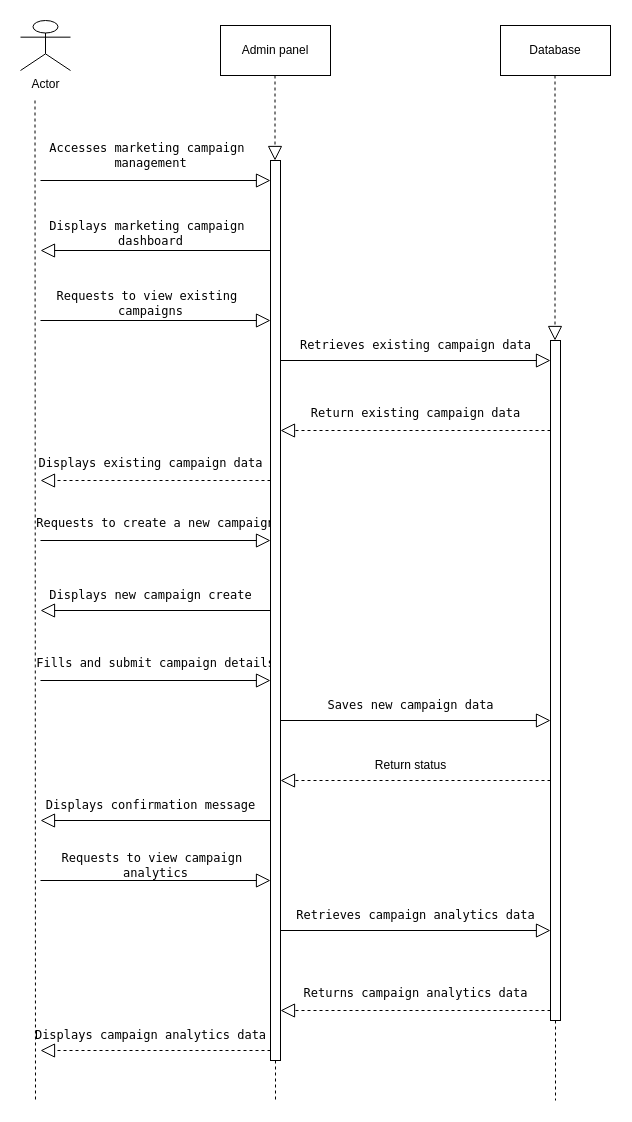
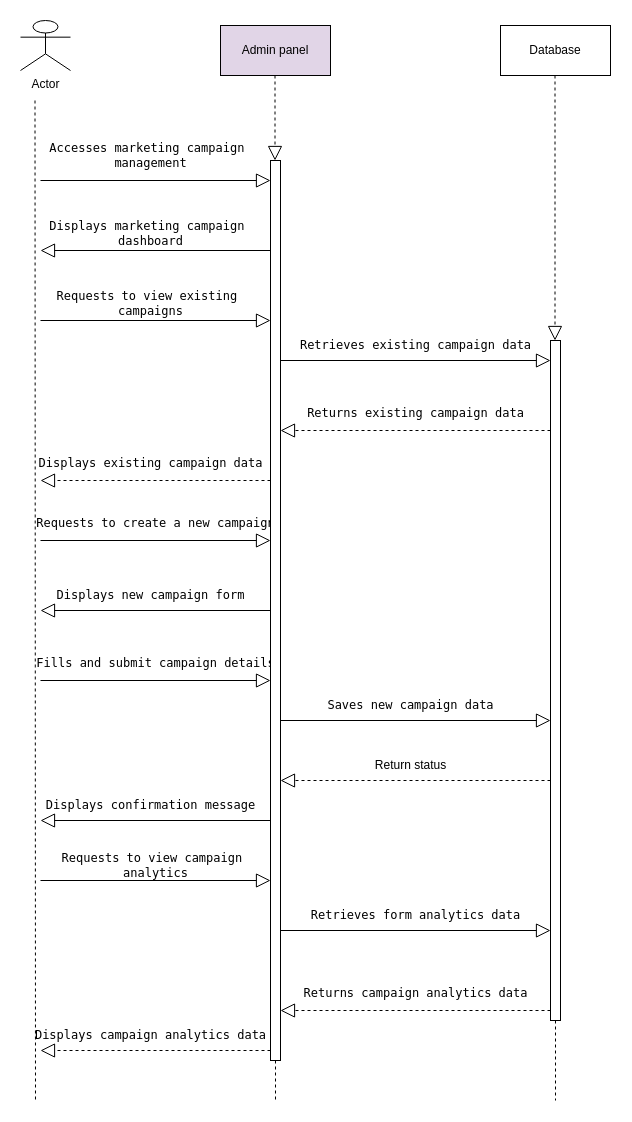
(276, 51) -> (276, 51)
(416, 414) -> (416, 414)
(151, 596) -> (151, 596)
(416, 916) -> (416, 916)
